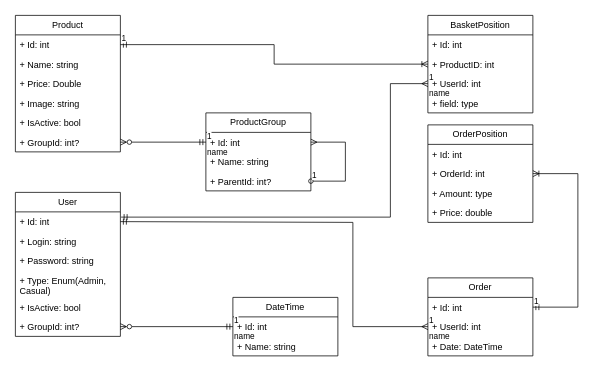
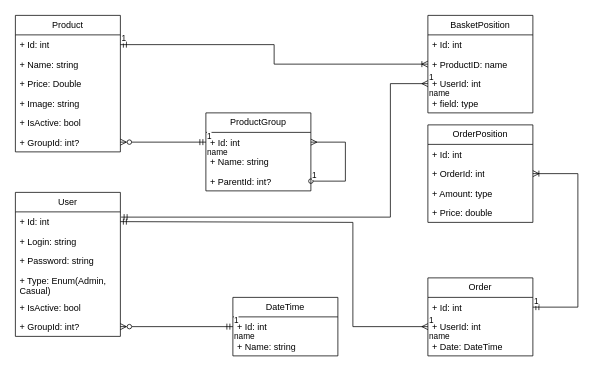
(468, 65) -> (472, 65)
